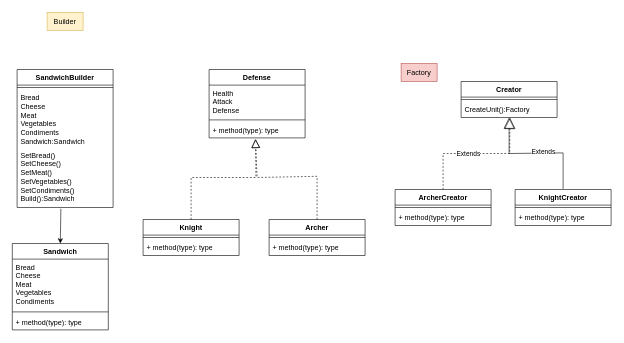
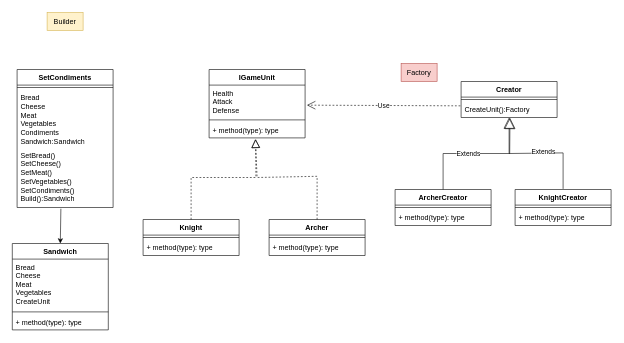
(65, 78) -> (65, 78)
(257, 78) -> (257, 78)
none -> (384, 105)
(443, 163) -> (443, 163)
(35, 285) -> (35, 285)
